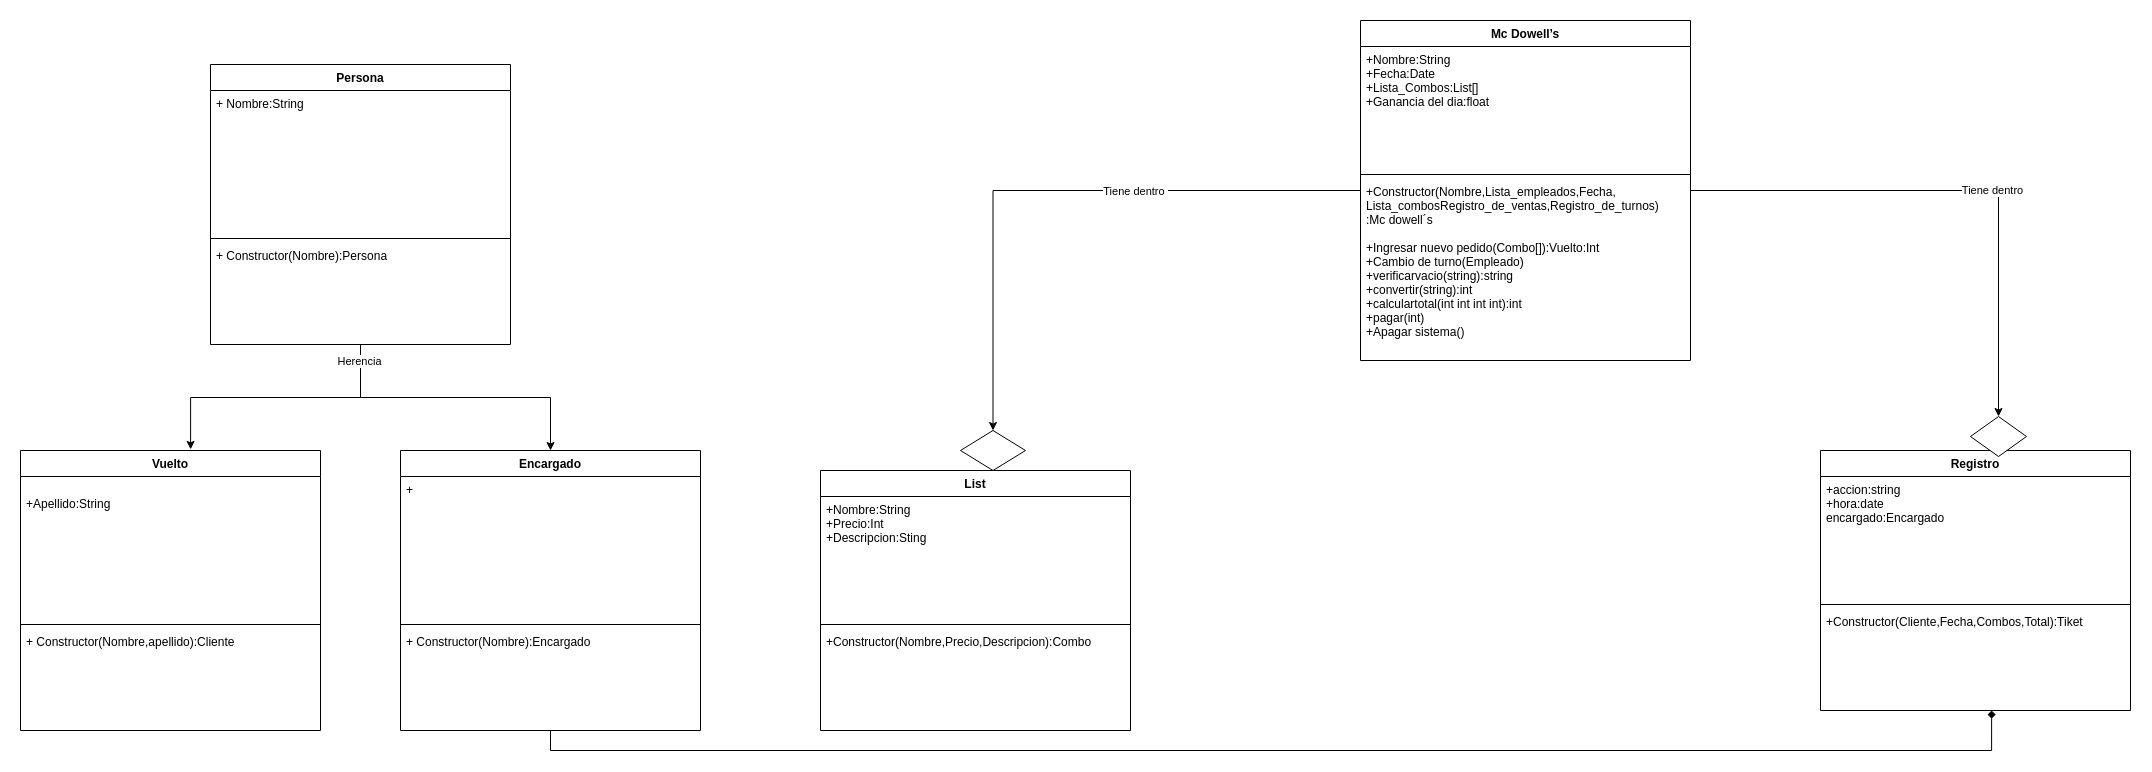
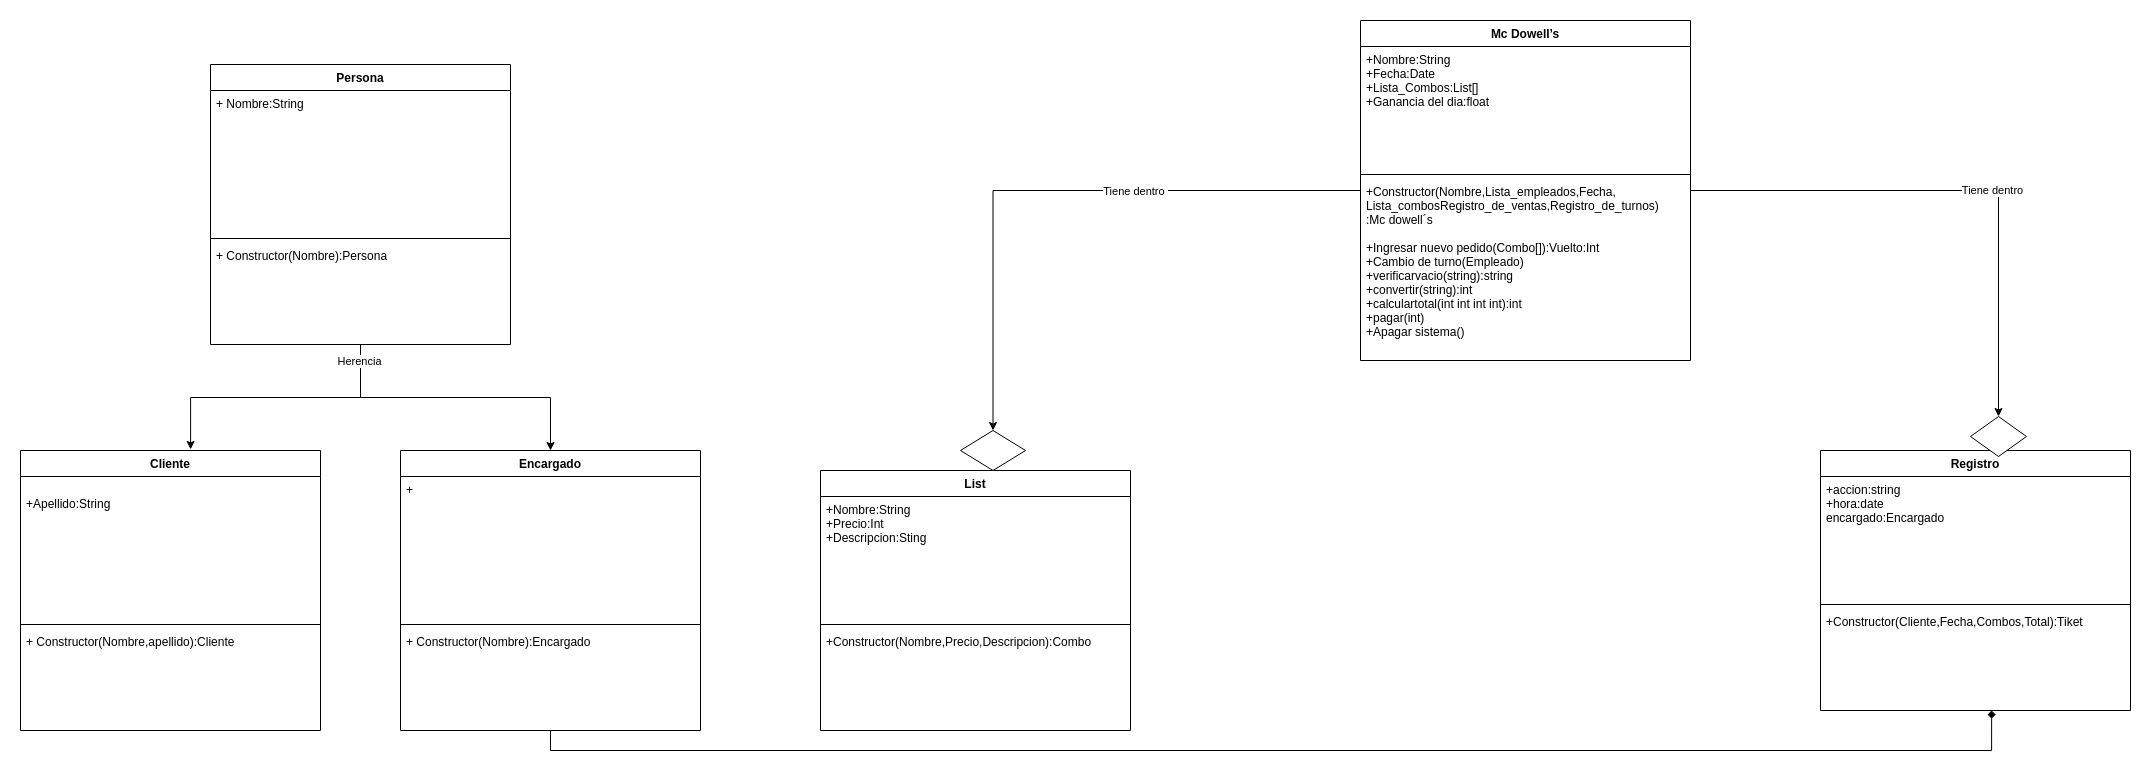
(170, 464) -> (170, 464)
